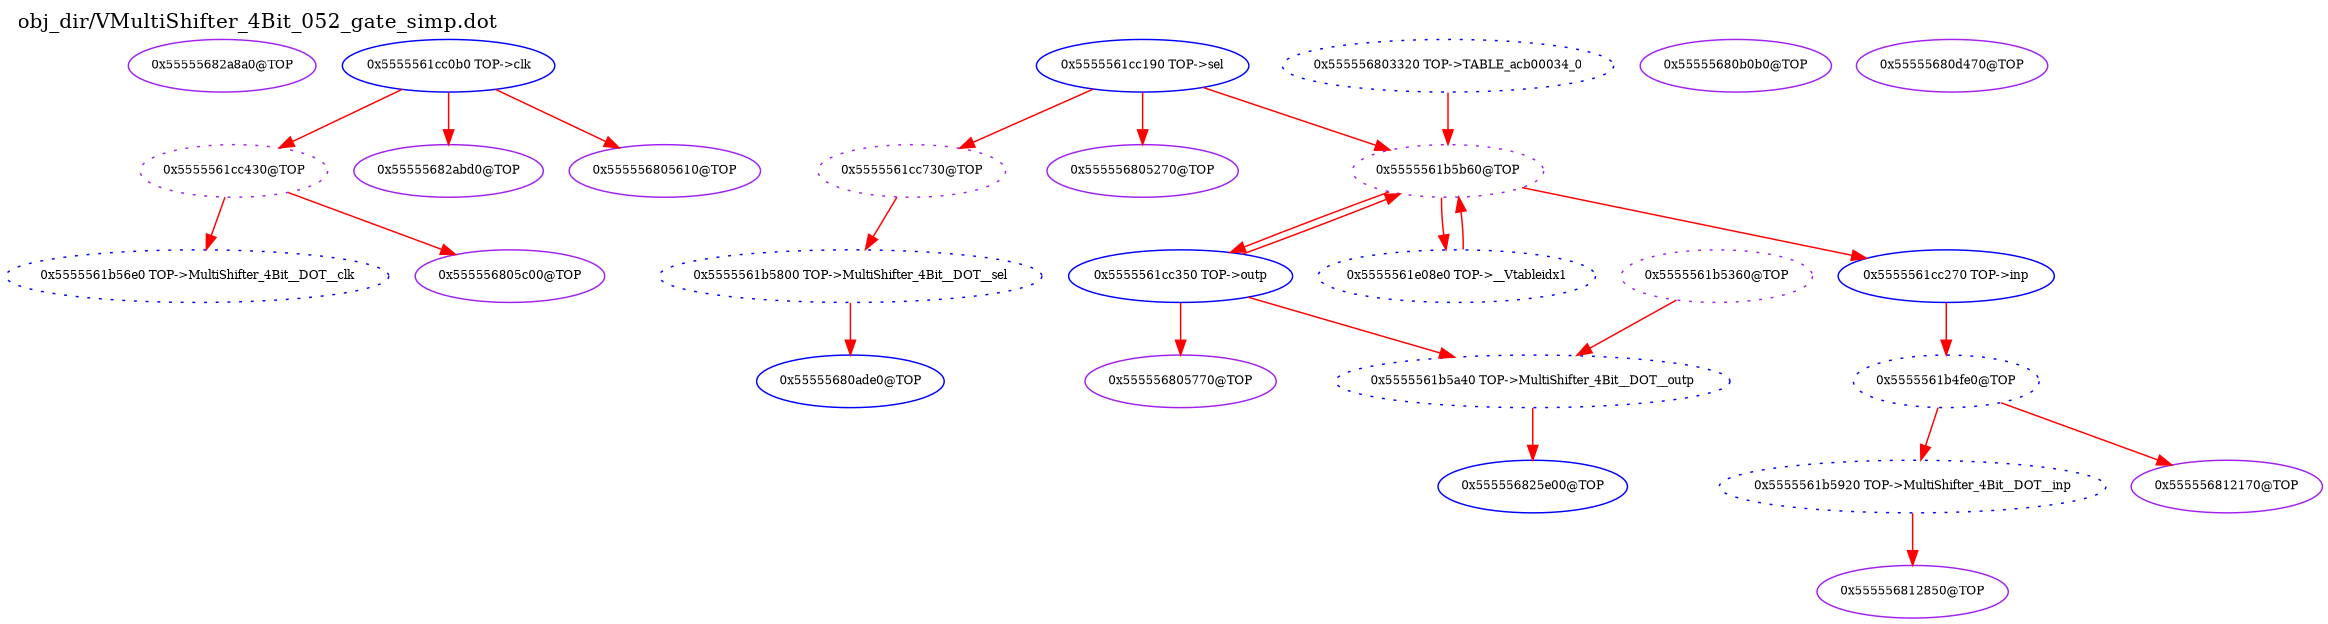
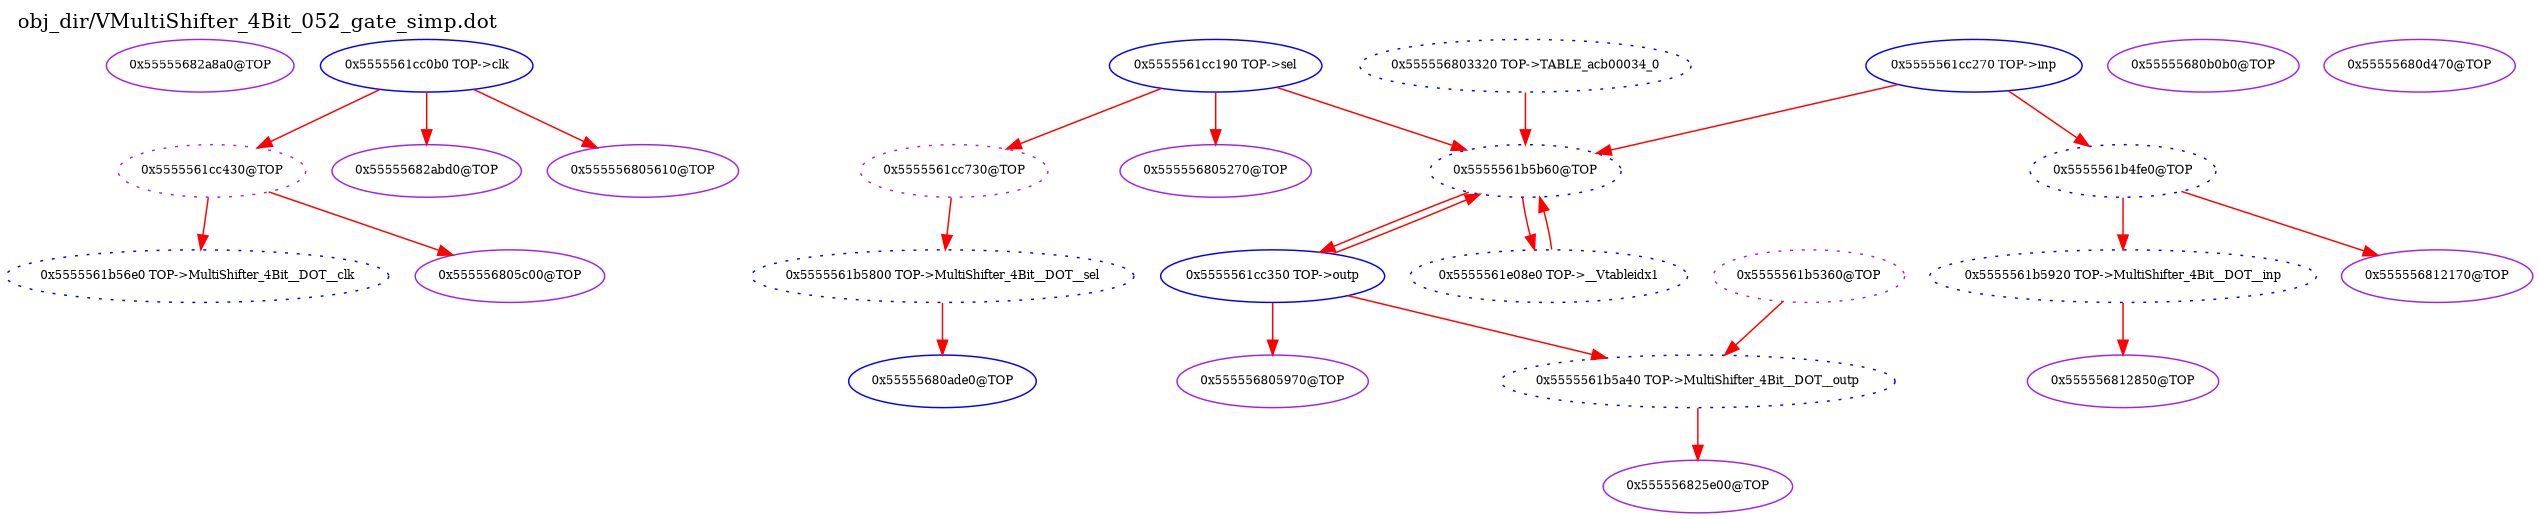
(1448, 171) -> (1525, 171)
(1687, 221) -> (1754, 117)
(1181, 381) -> (1273, 381)
(1533, 487) -> (1698, 487)
